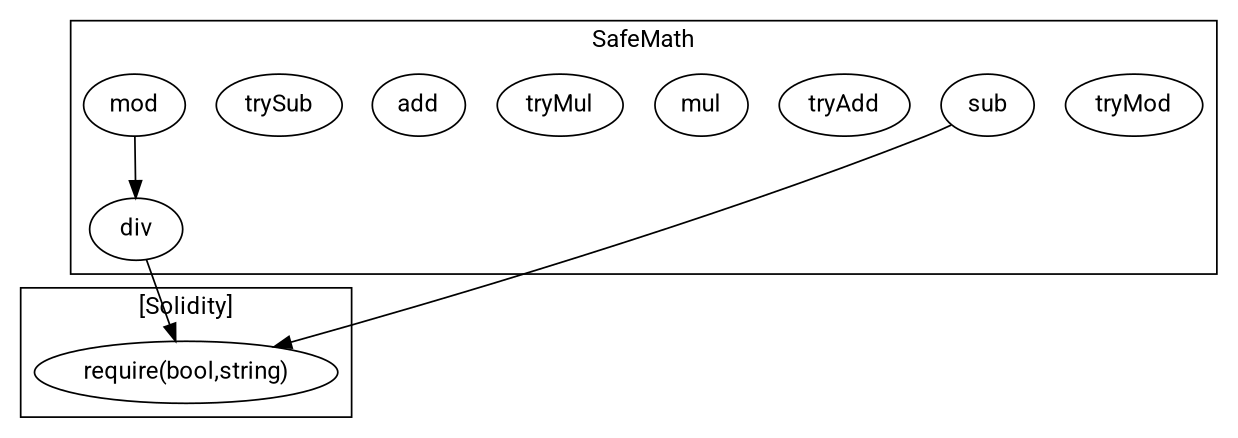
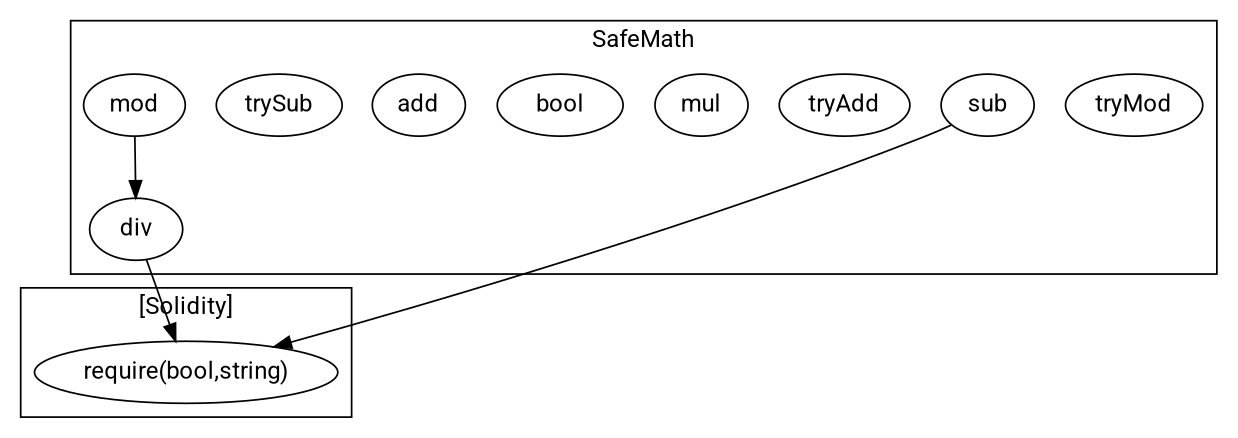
(560, 105) -> (560, 105)
